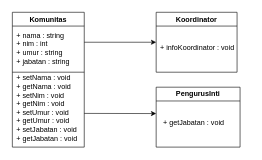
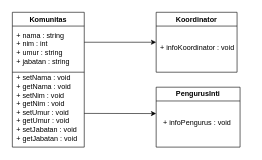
(197, 123) -> (200, 123)
